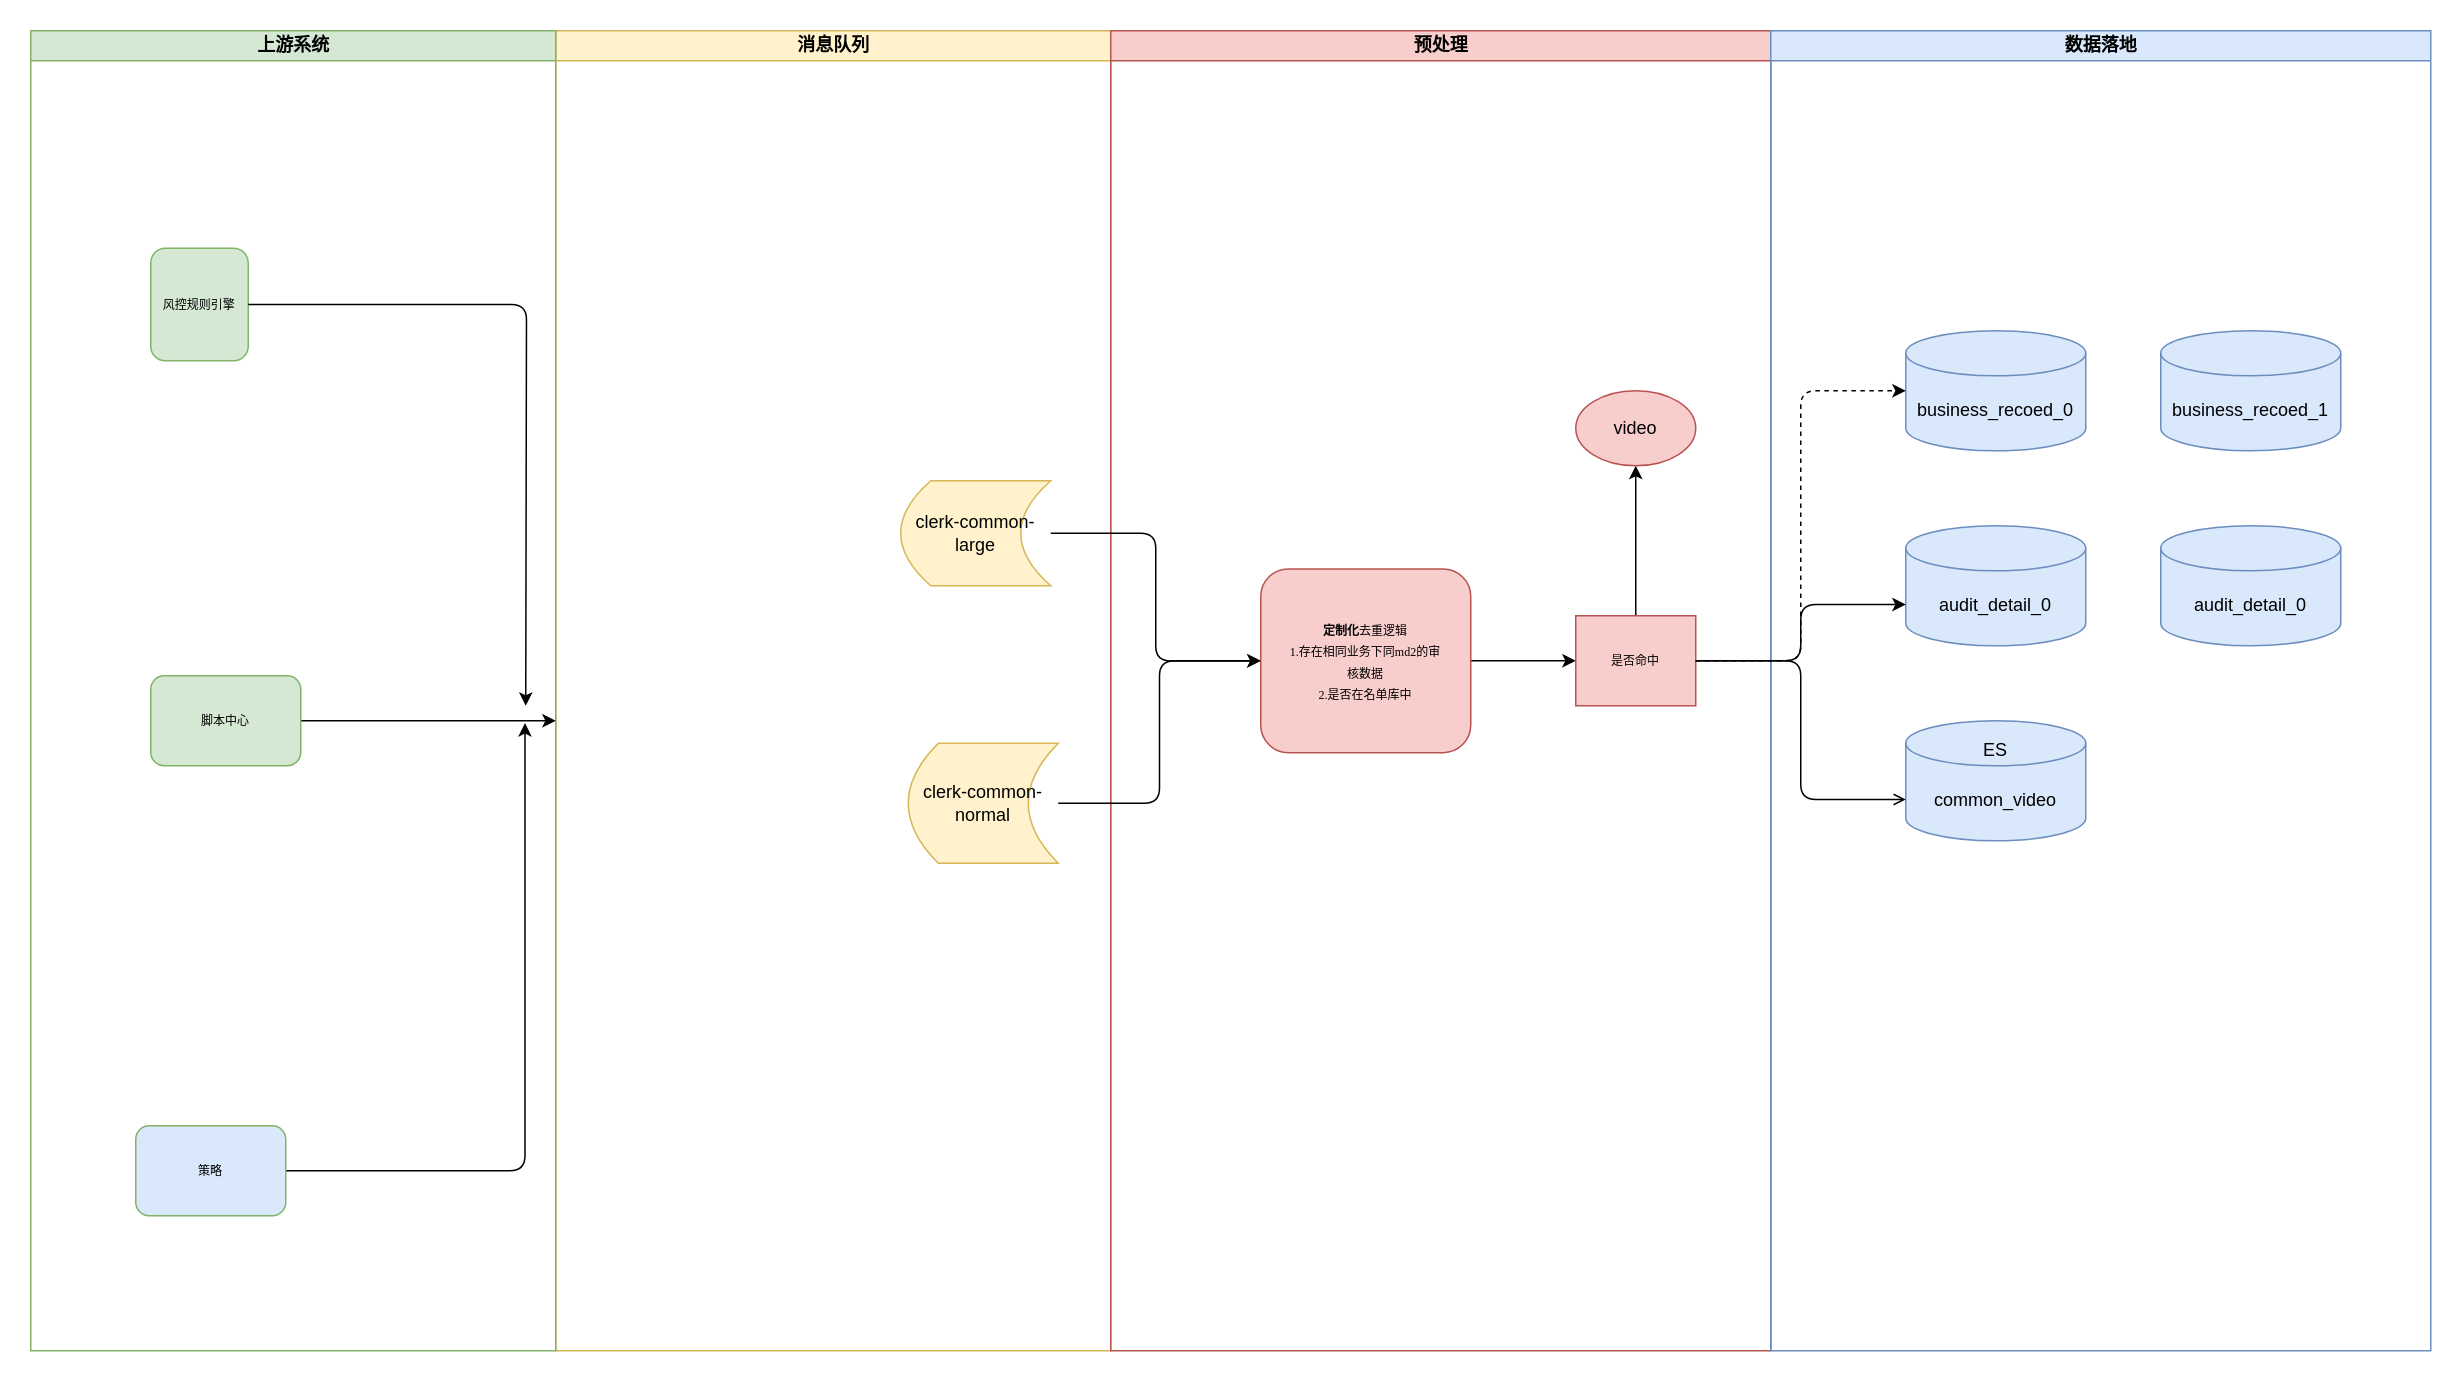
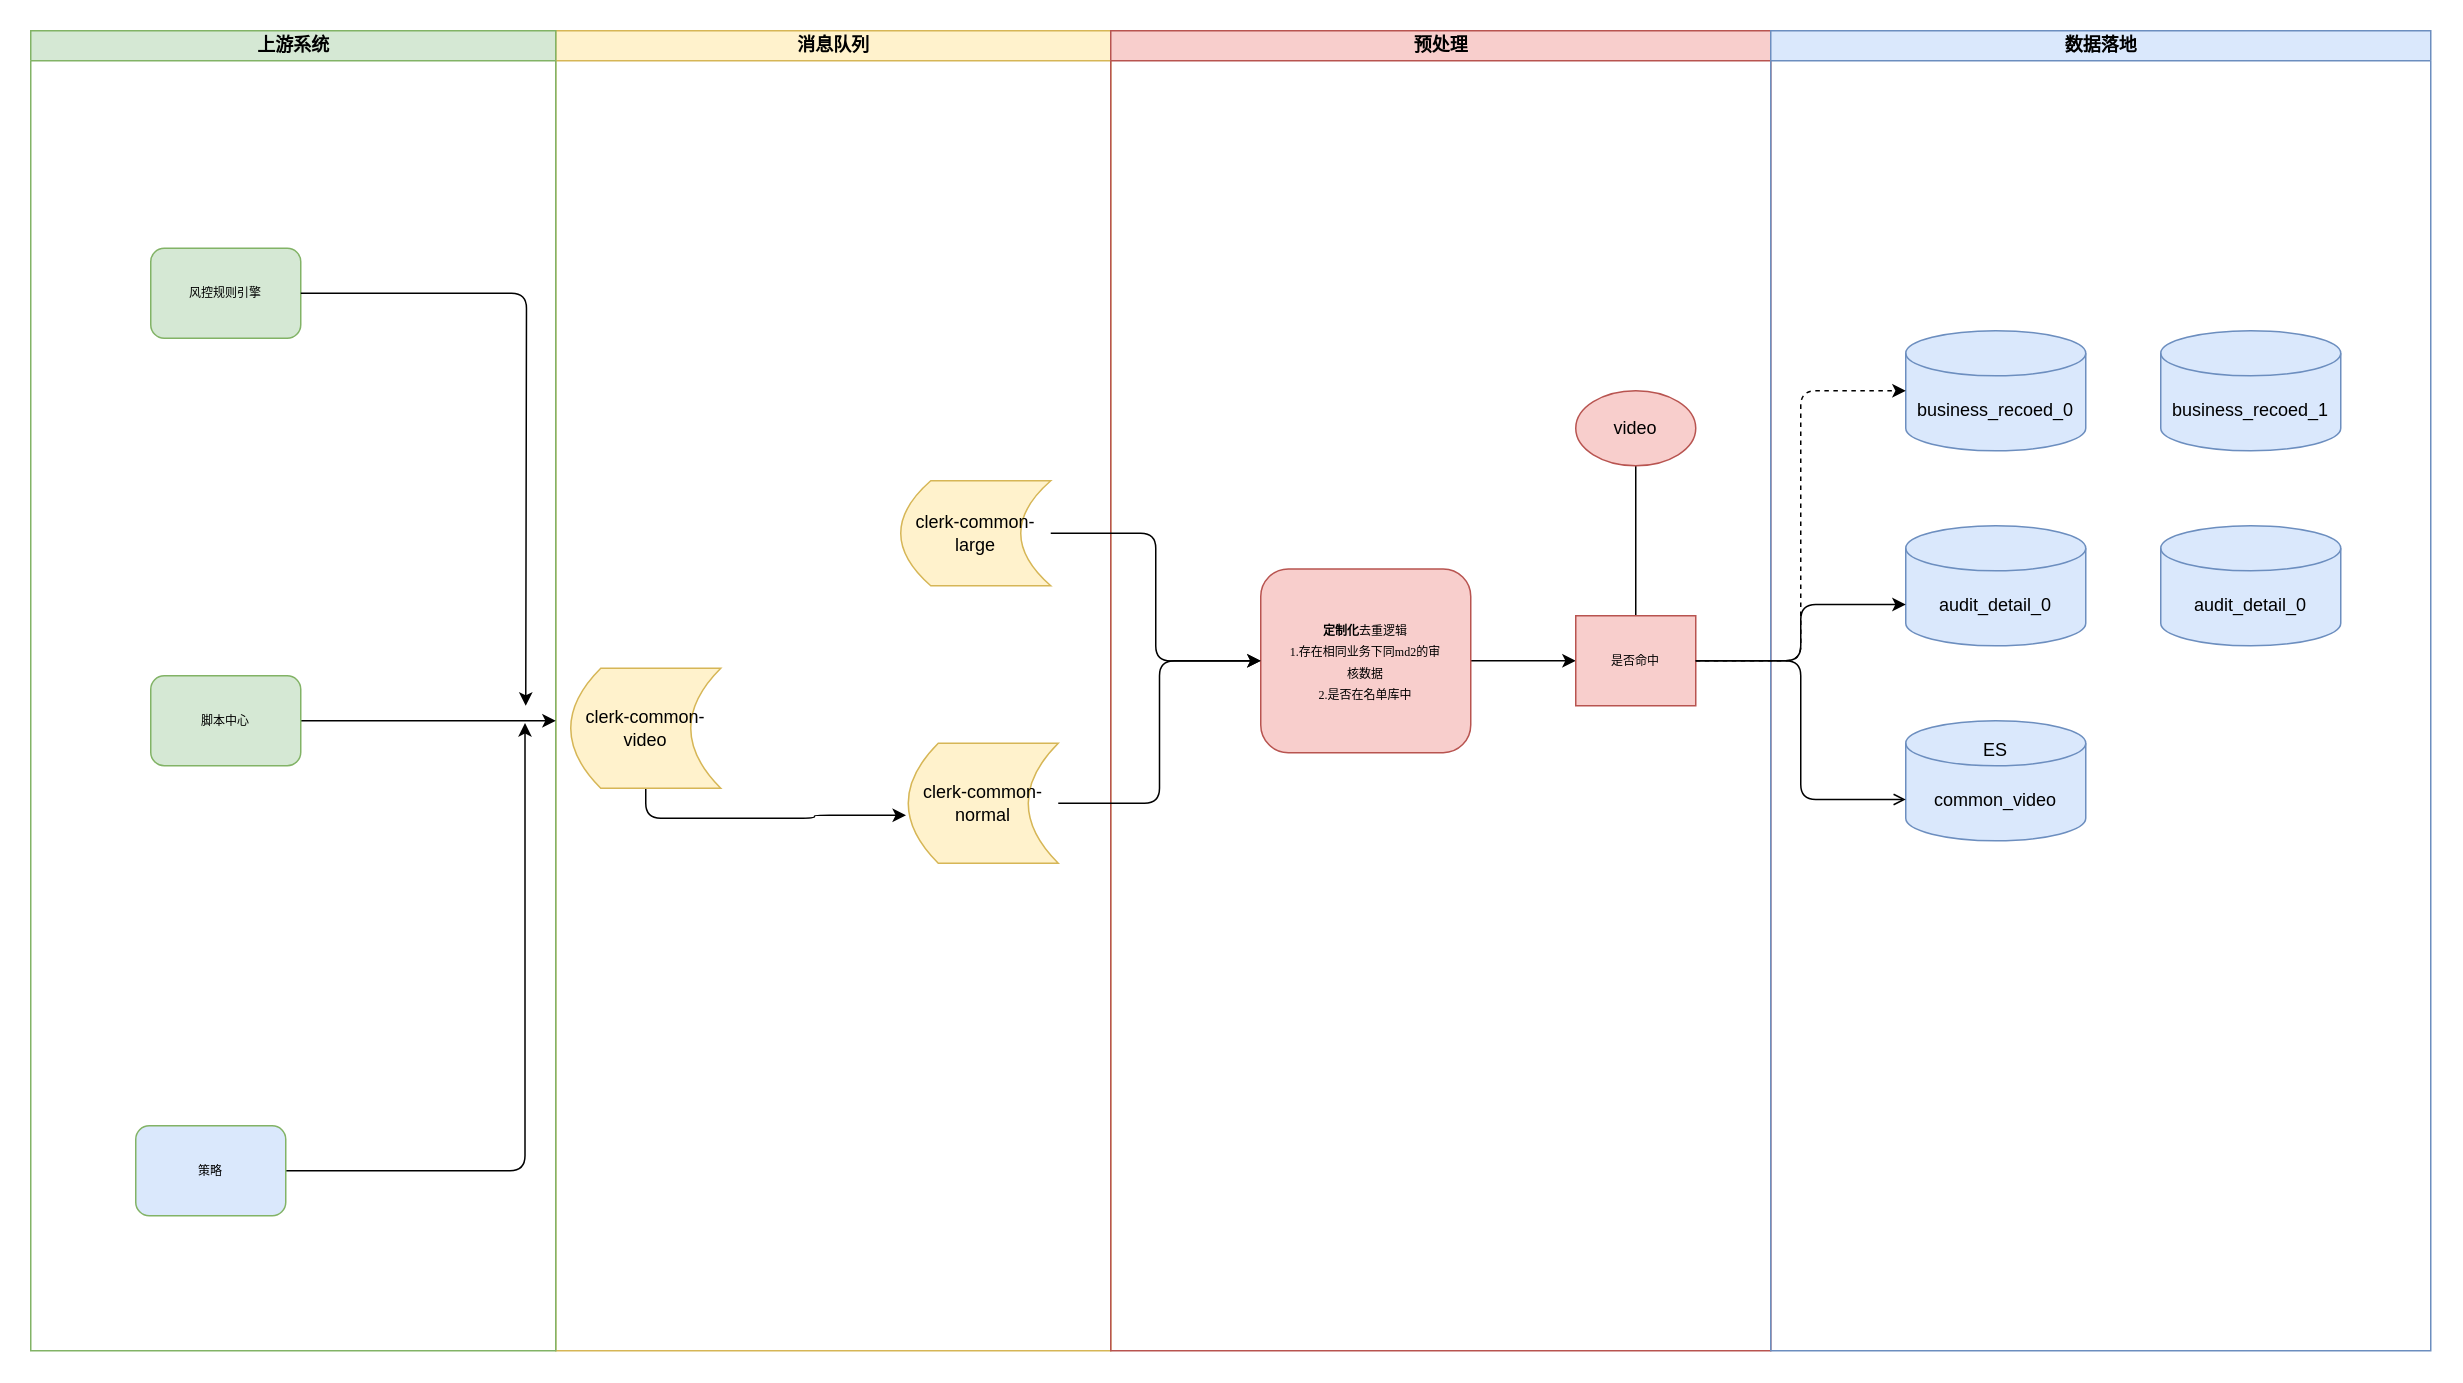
(200, 305) -> (226, 293)
(1636, 477) -> (1636, 472)
none -> (646, 728)
none -> (759, 818)
